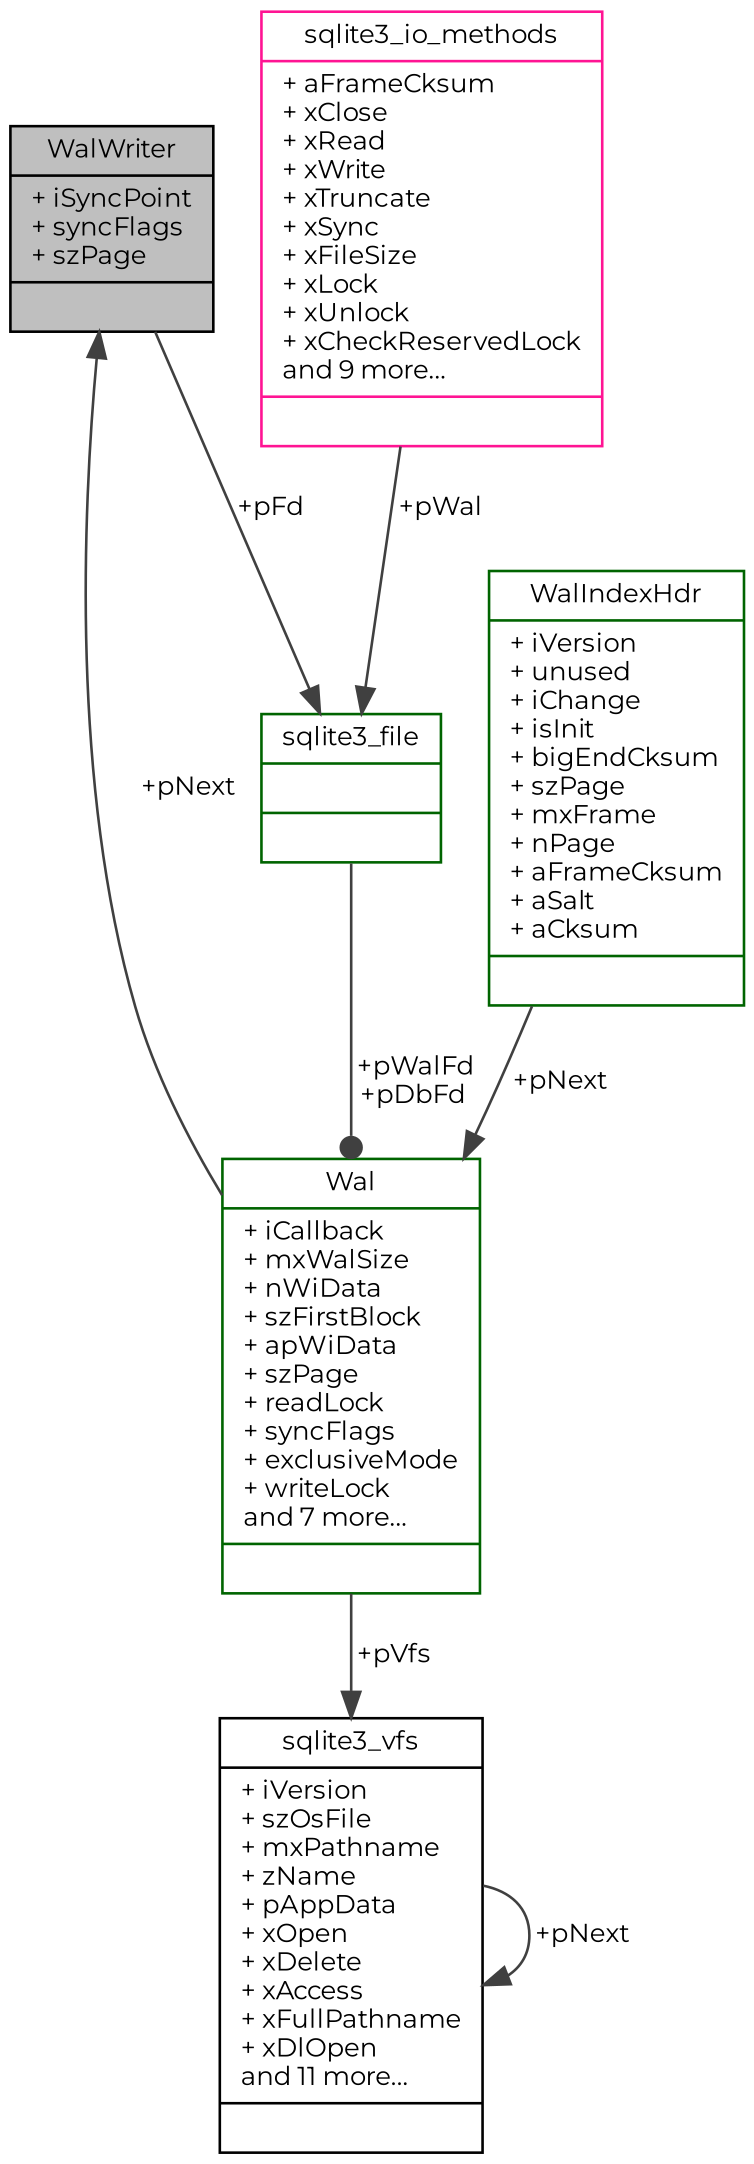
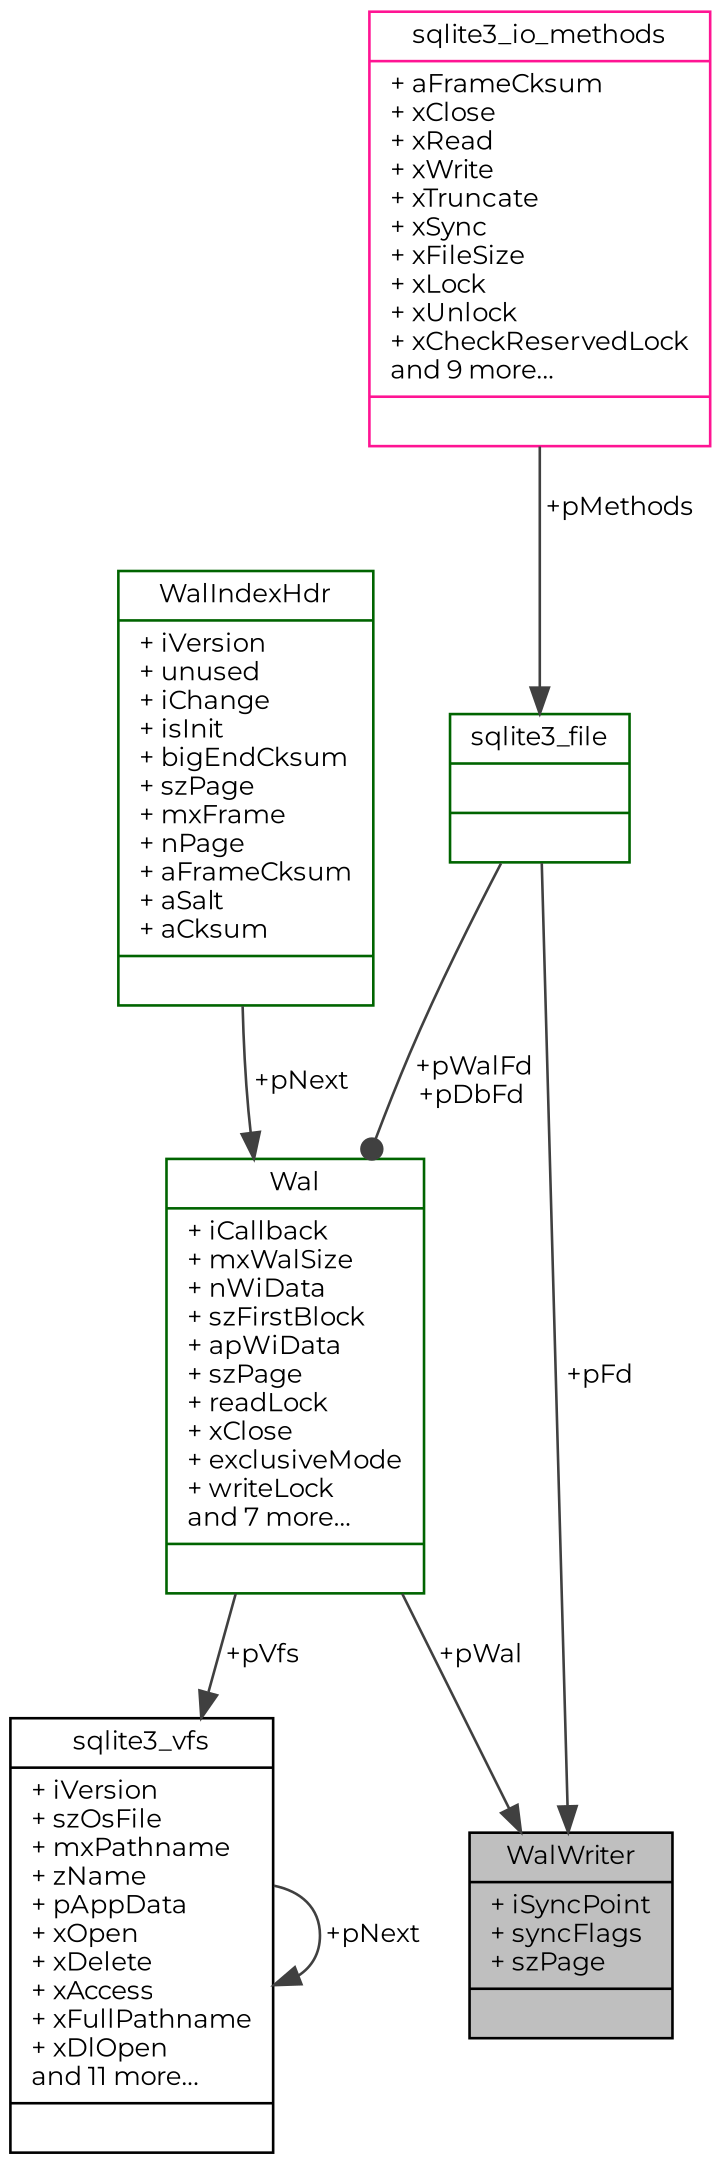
(438, 509) -> (618, 509)
(232, 511) -> (555, 1334)
(186, 788) -> (479, 1656)
(320, 1432) -> (241, 1432)
